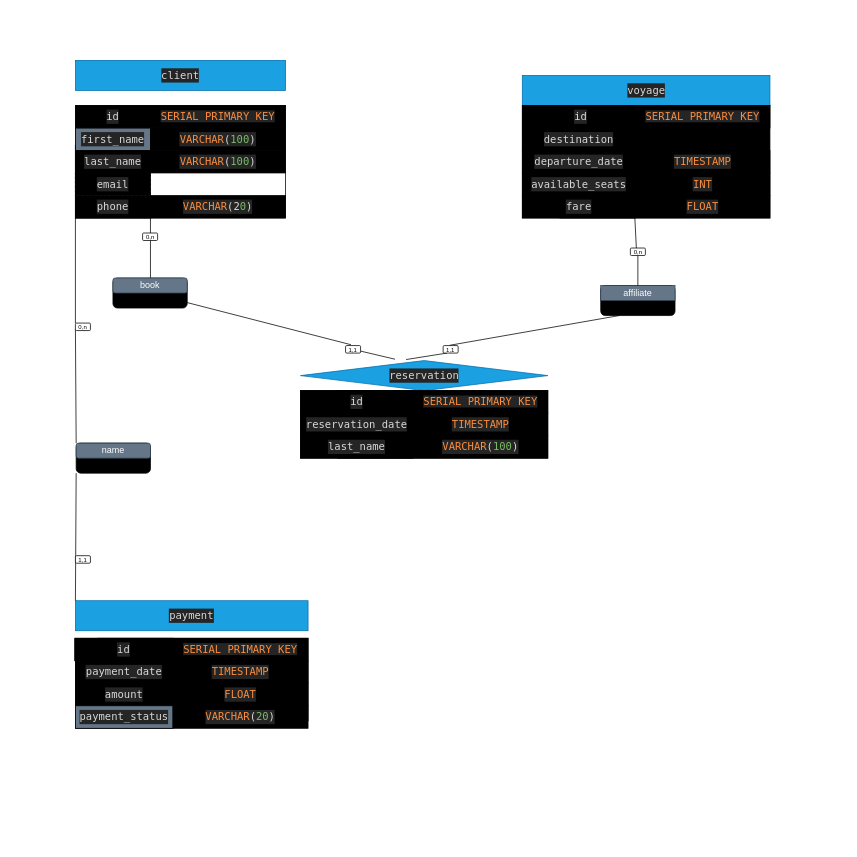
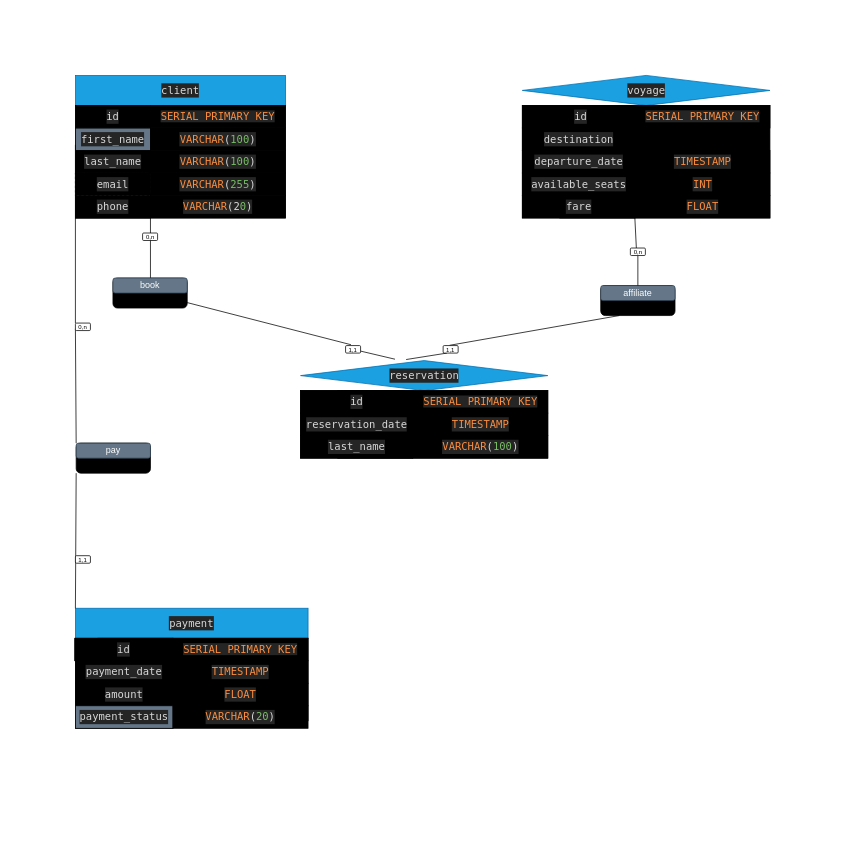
(180, 75) -> (180, 90)
(646, 90) -> (646, 90)
none -> (218, 184)
(638, 293) -> (638, 293)
(113, 450) -> (113, 450)
(192, 615) -> (192, 623)
